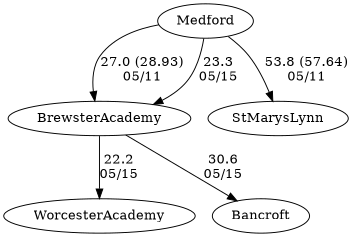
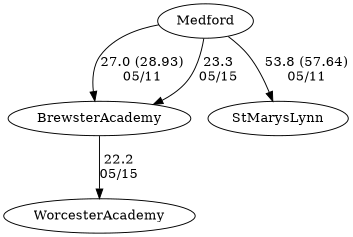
(261, 216) -> none
